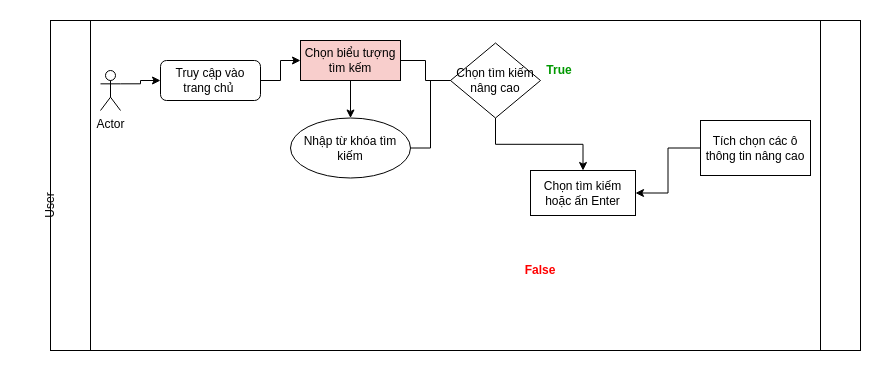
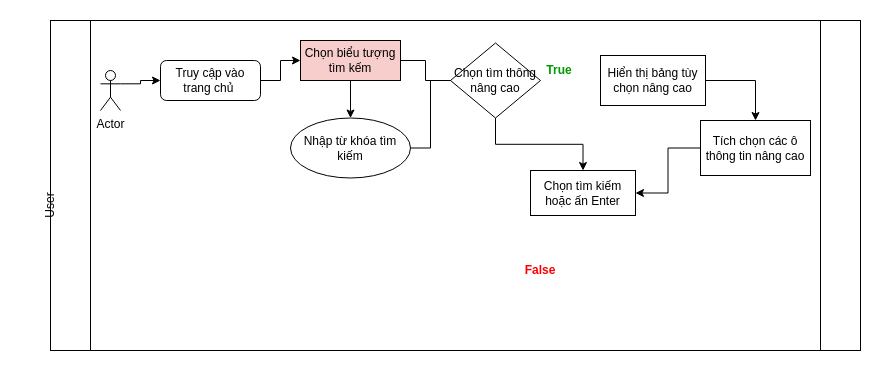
(496, 81) -> (496, 81)
none -> (653, 81)
none -> (747, 81)
